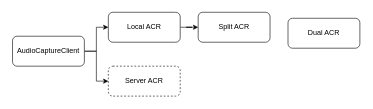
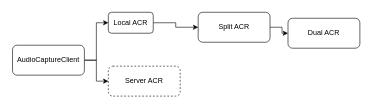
(144, 27) -> (131, 23)
none -> (282, 29)
(48, 51) -> (48, 60)
